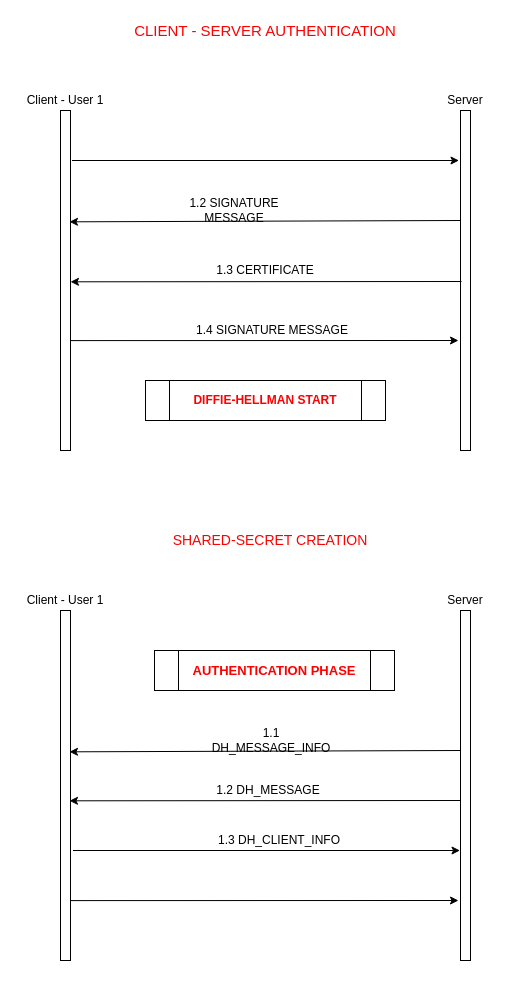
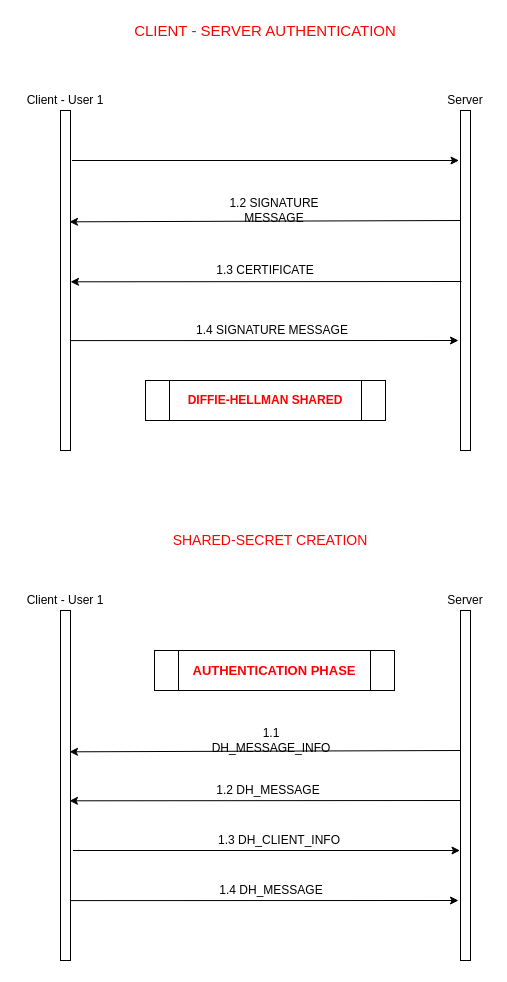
(235, 211) -> (275, 211)
(266, 401) -> (266, 401)
none -> (272, 891)
